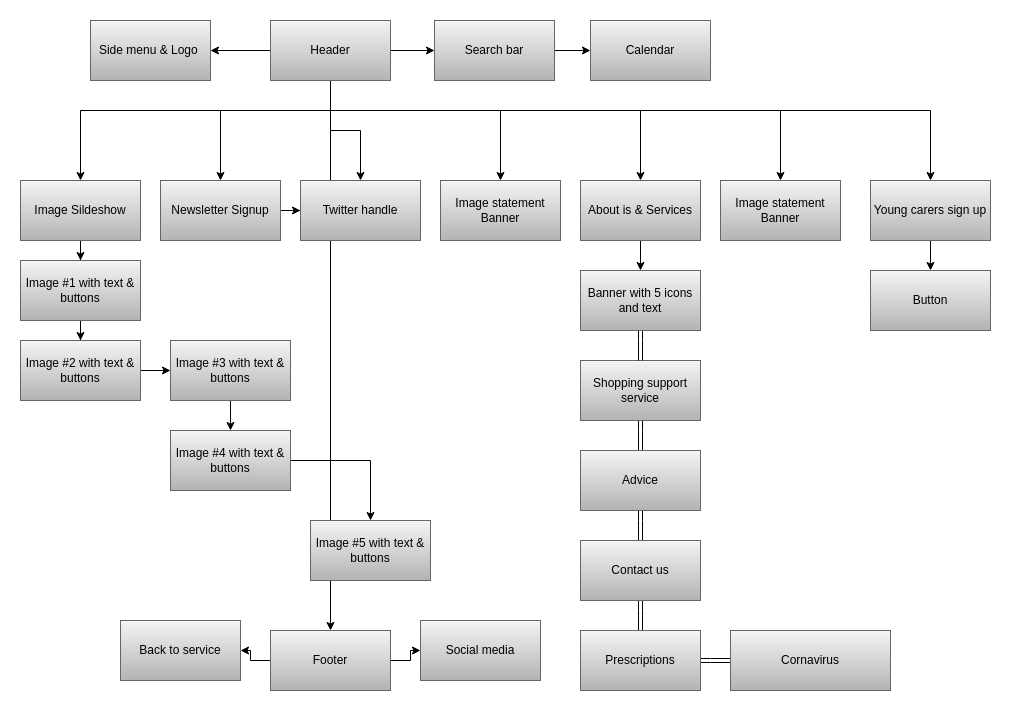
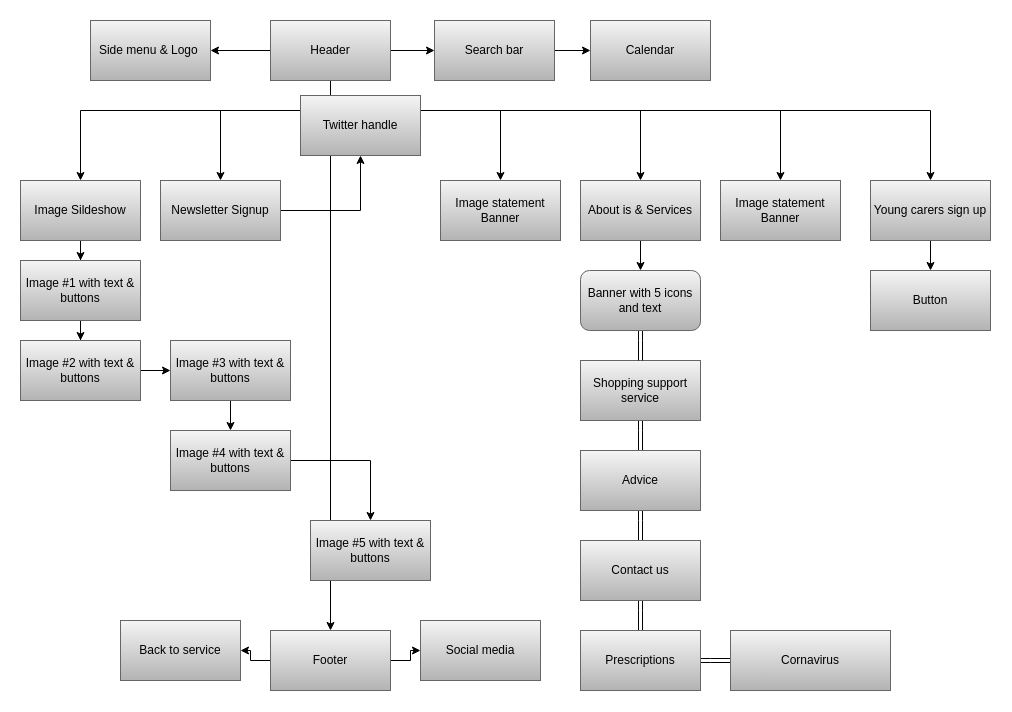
(361, 211) -> (361, 126)
(641, 301) -> (641, 301)
